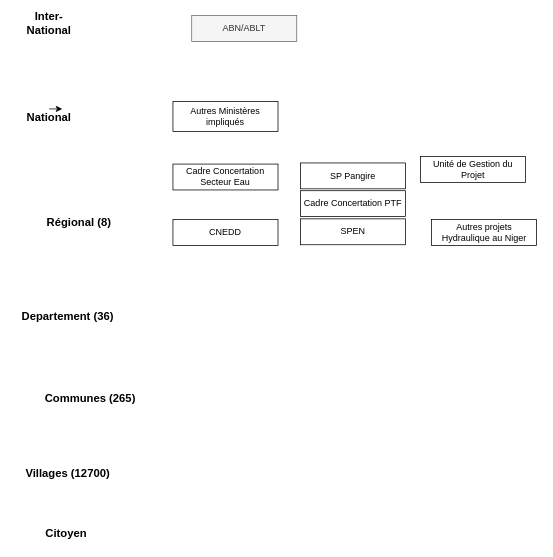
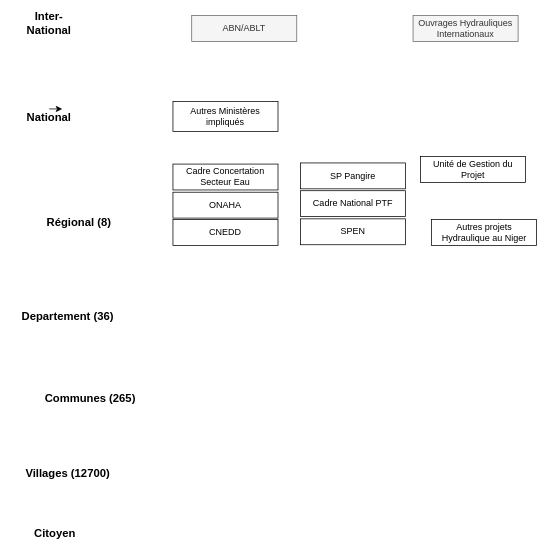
none -> (465, 28)
(353, 204) -> (353, 204)
none -> (225, 205)
(68, 533) -> (57, 533)
